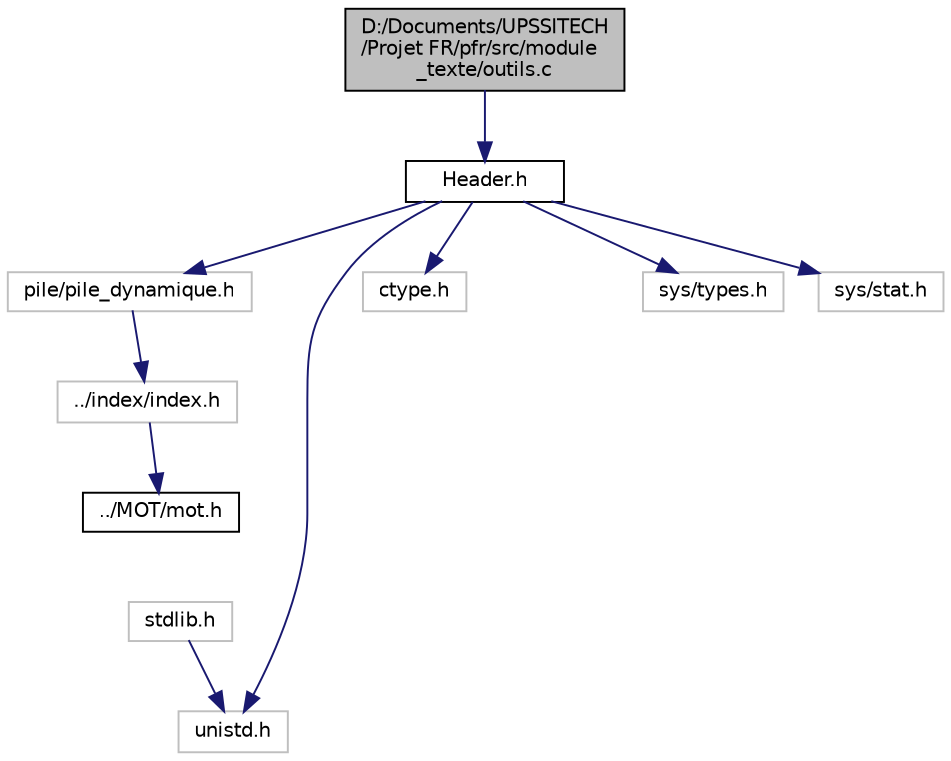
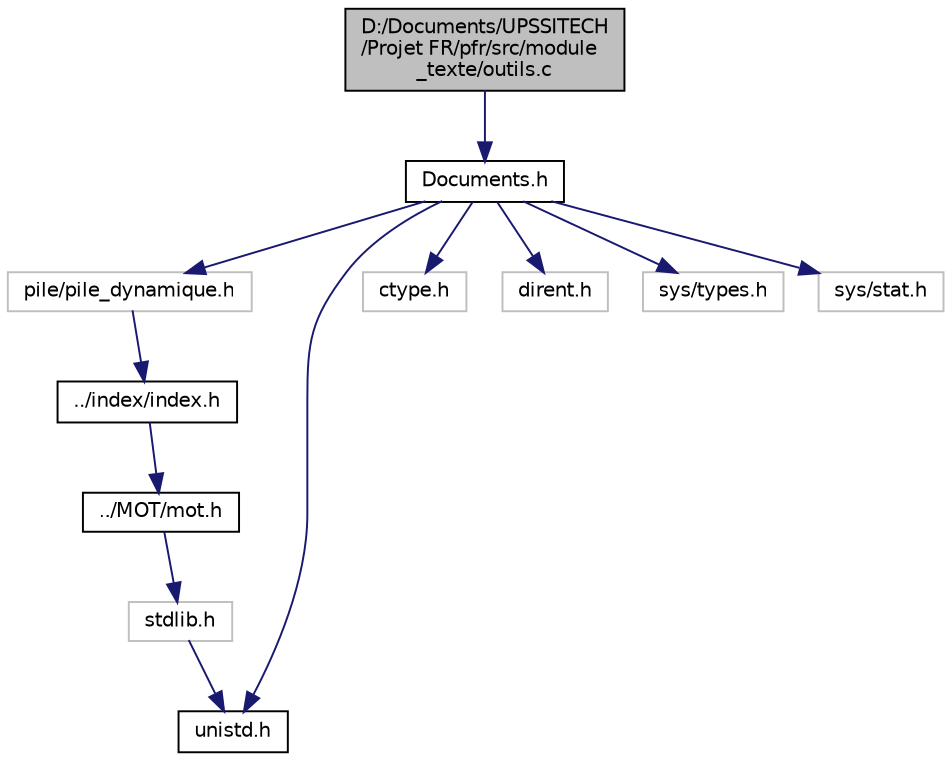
(485, 181) -> (485, 181)
none -> (555, 292)
(147, 402) -> (147, 402)
none -> (169, 557)
(233, 732) -> (233, 732)
